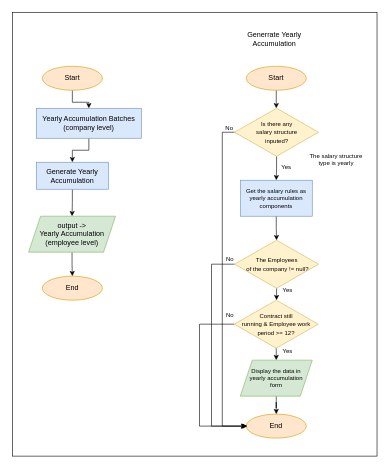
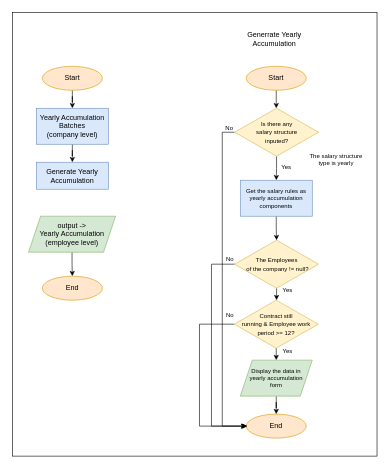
(89, 123) -> (72, 126)
(72, 201) -> none
